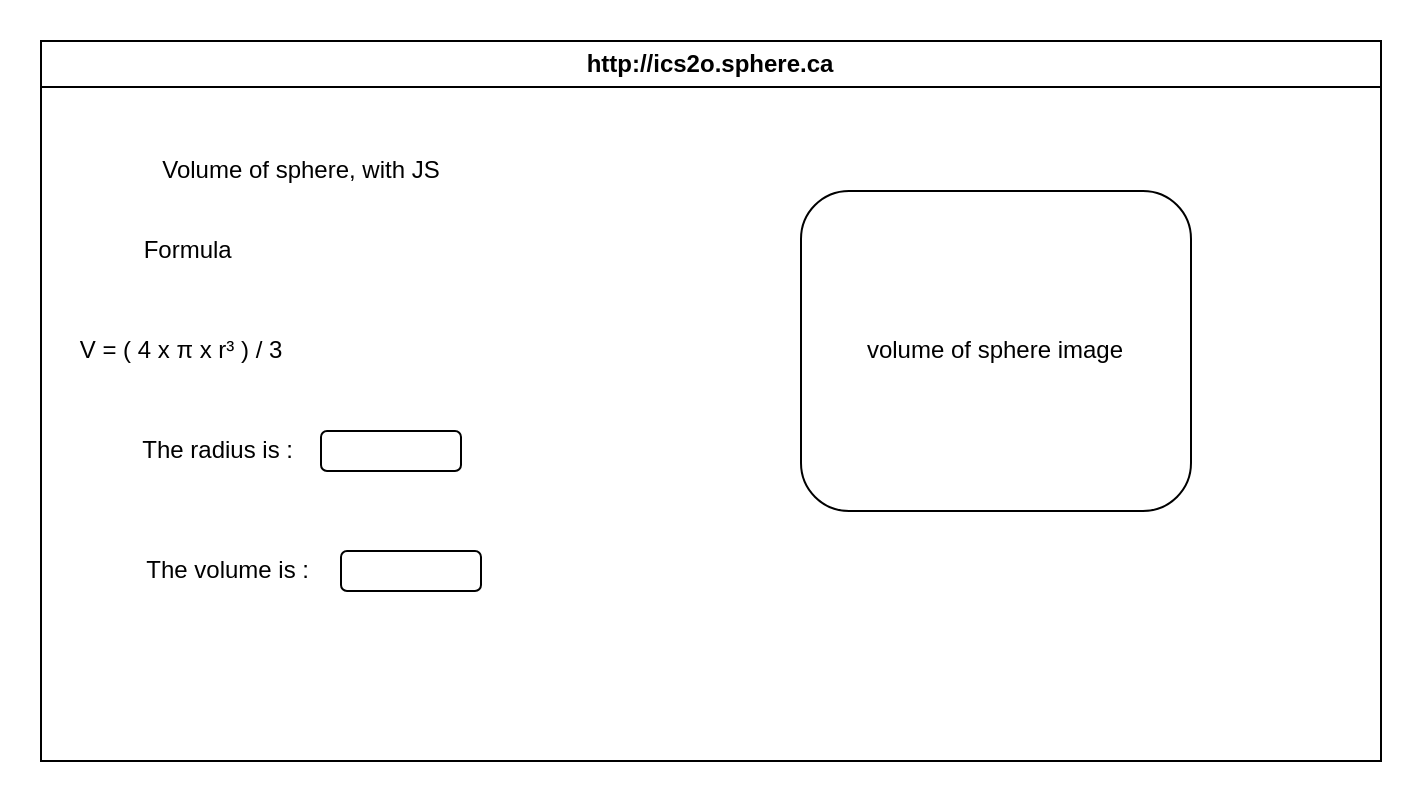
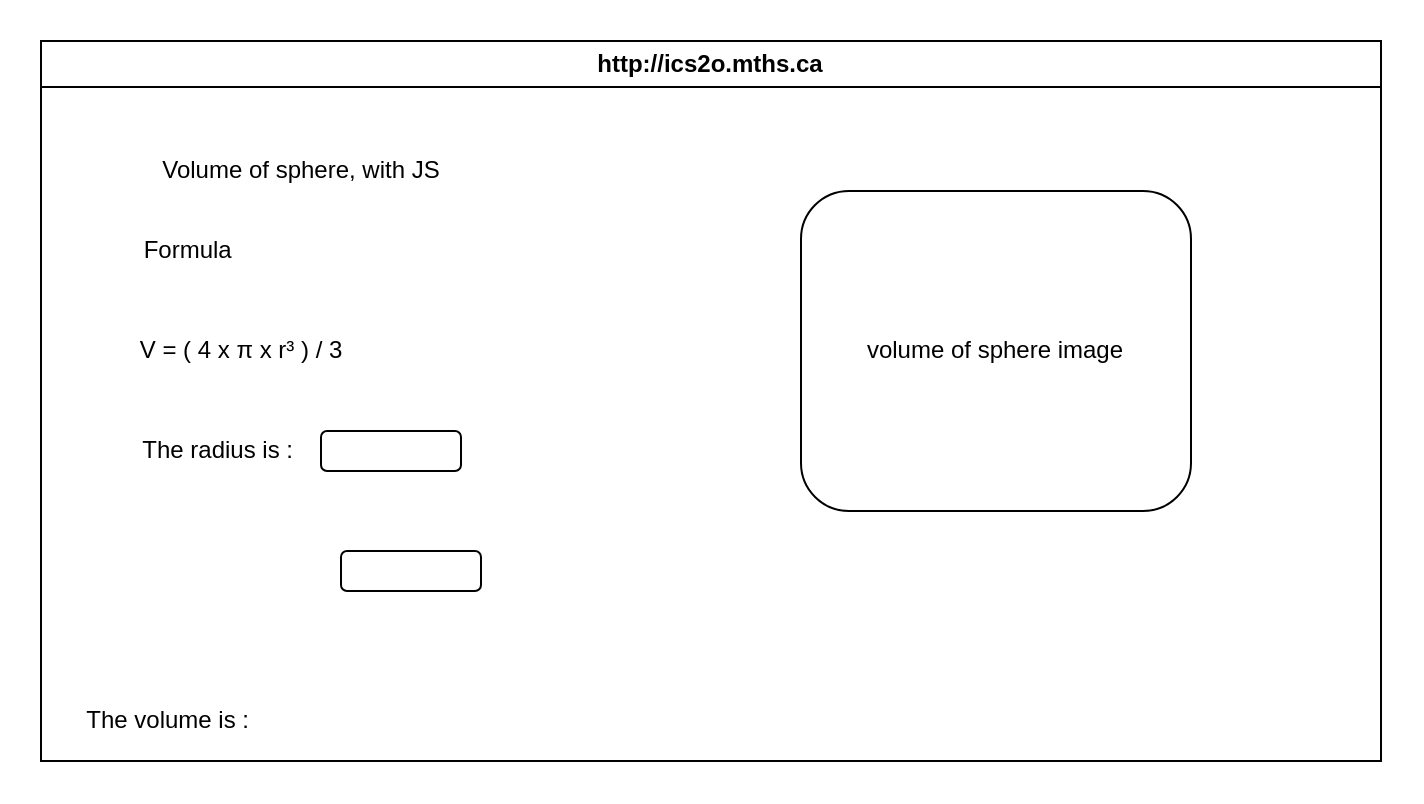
(711, 65) -> (711, 65)
(181, 351) -> (241, 351)
(231, 571) -> (171, 721)
